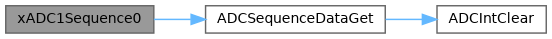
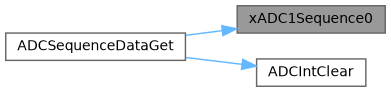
(172, 19) -> (204, 33)
